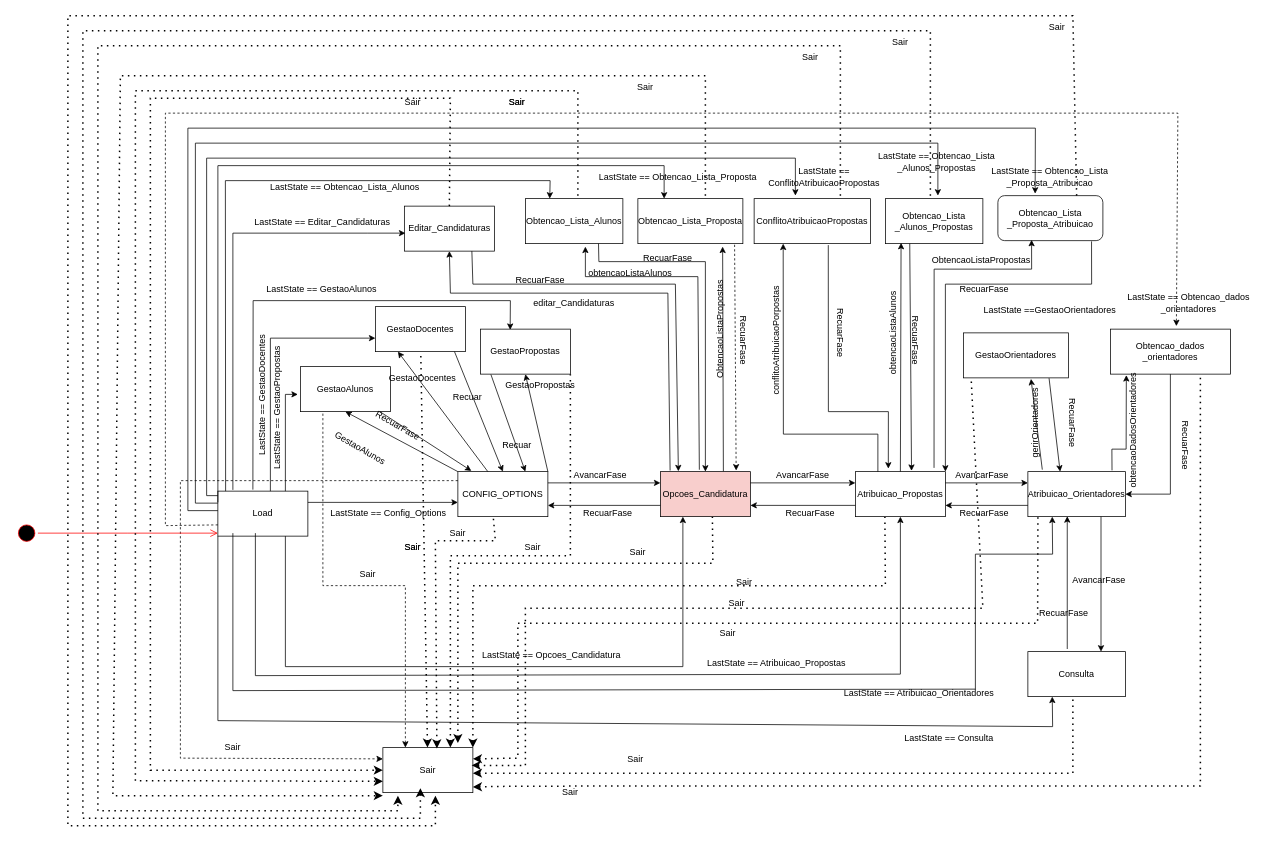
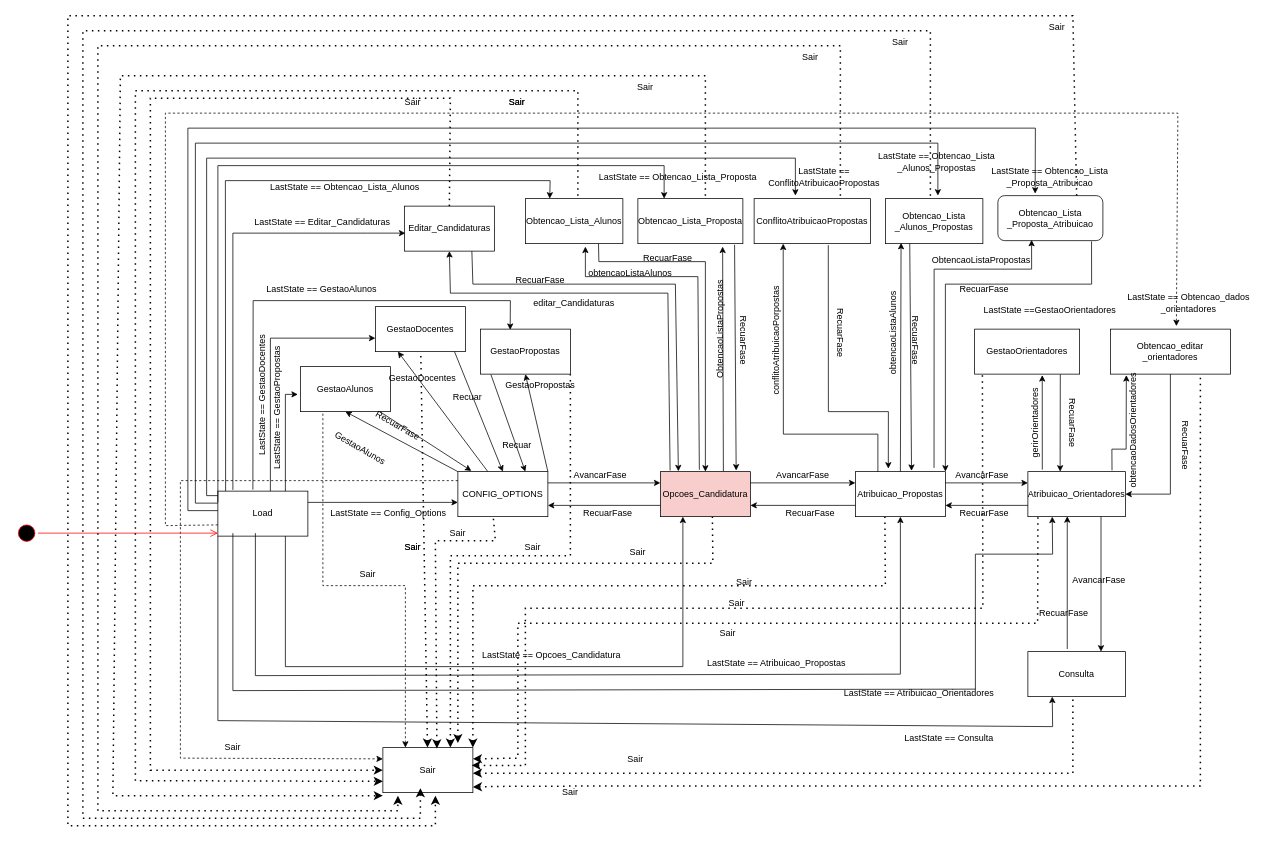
(1170, 351) -> (1170, 351)
(735, 355) -> (735, 355)
(1016, 355) -> (1027, 351)
